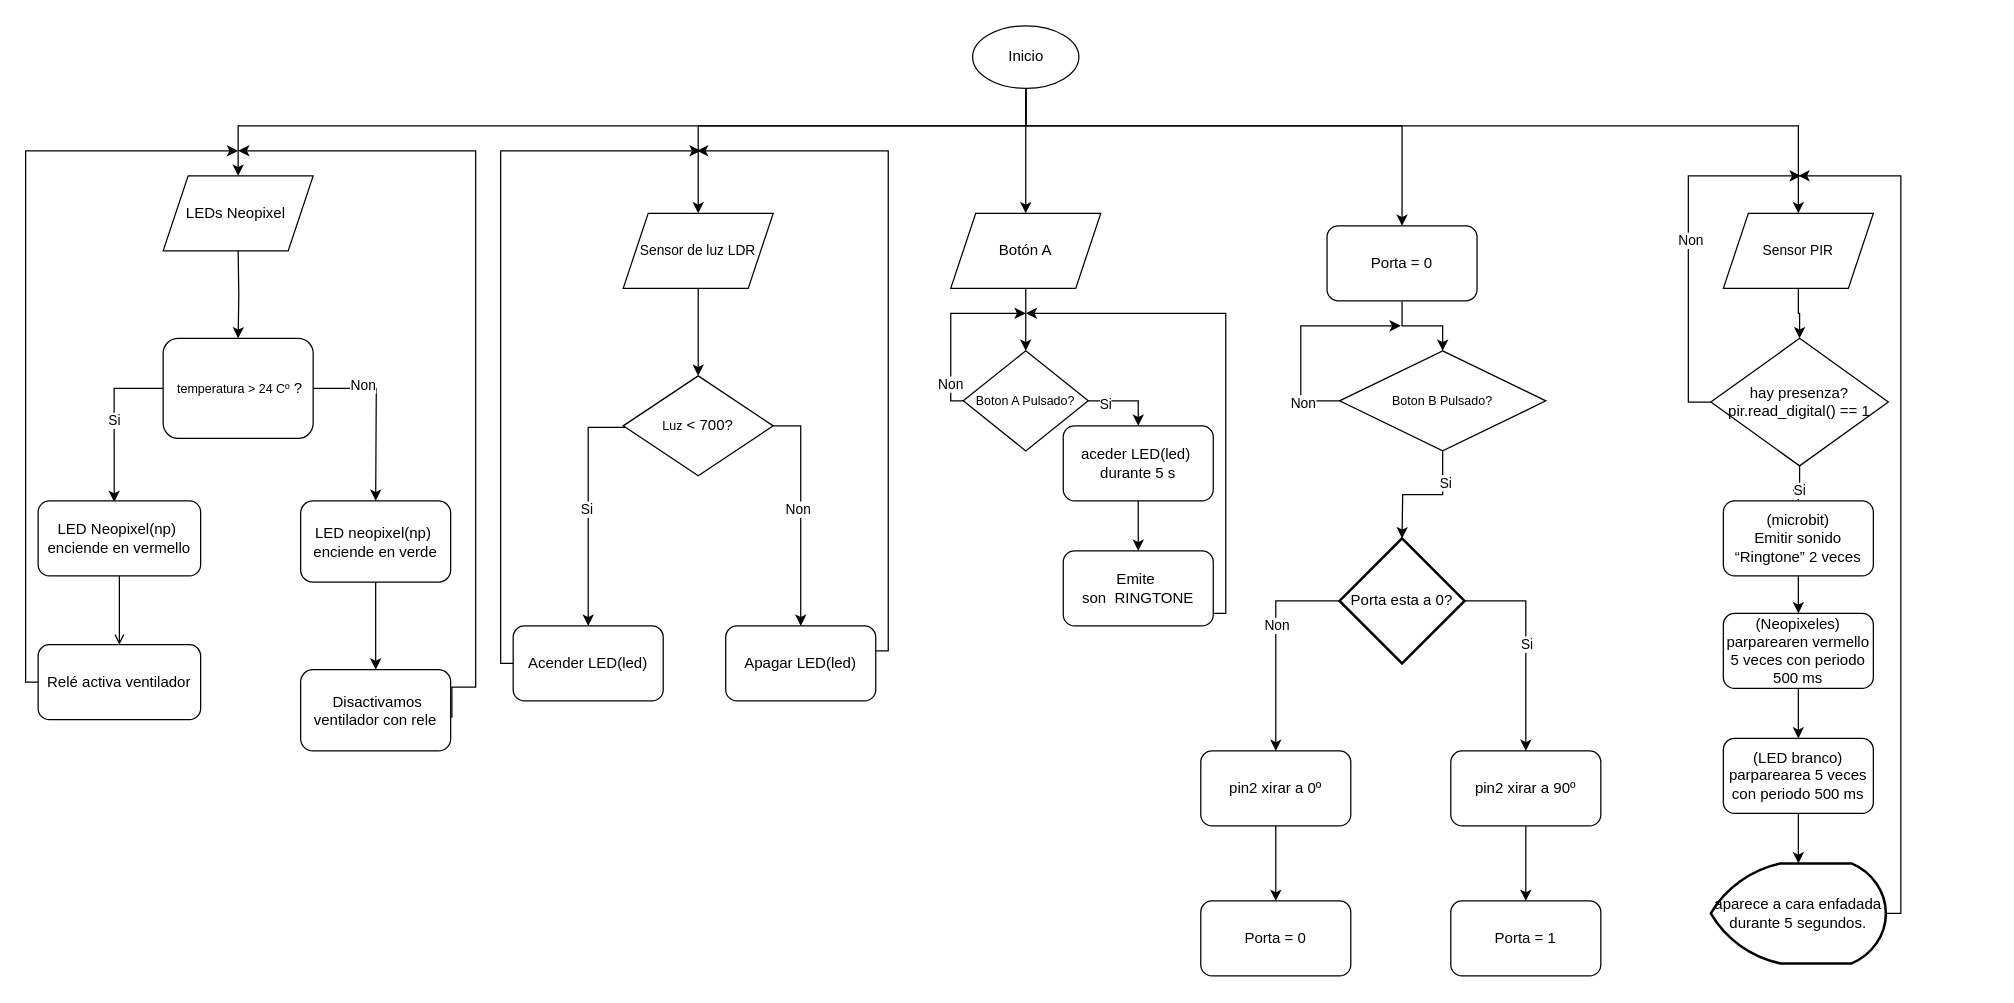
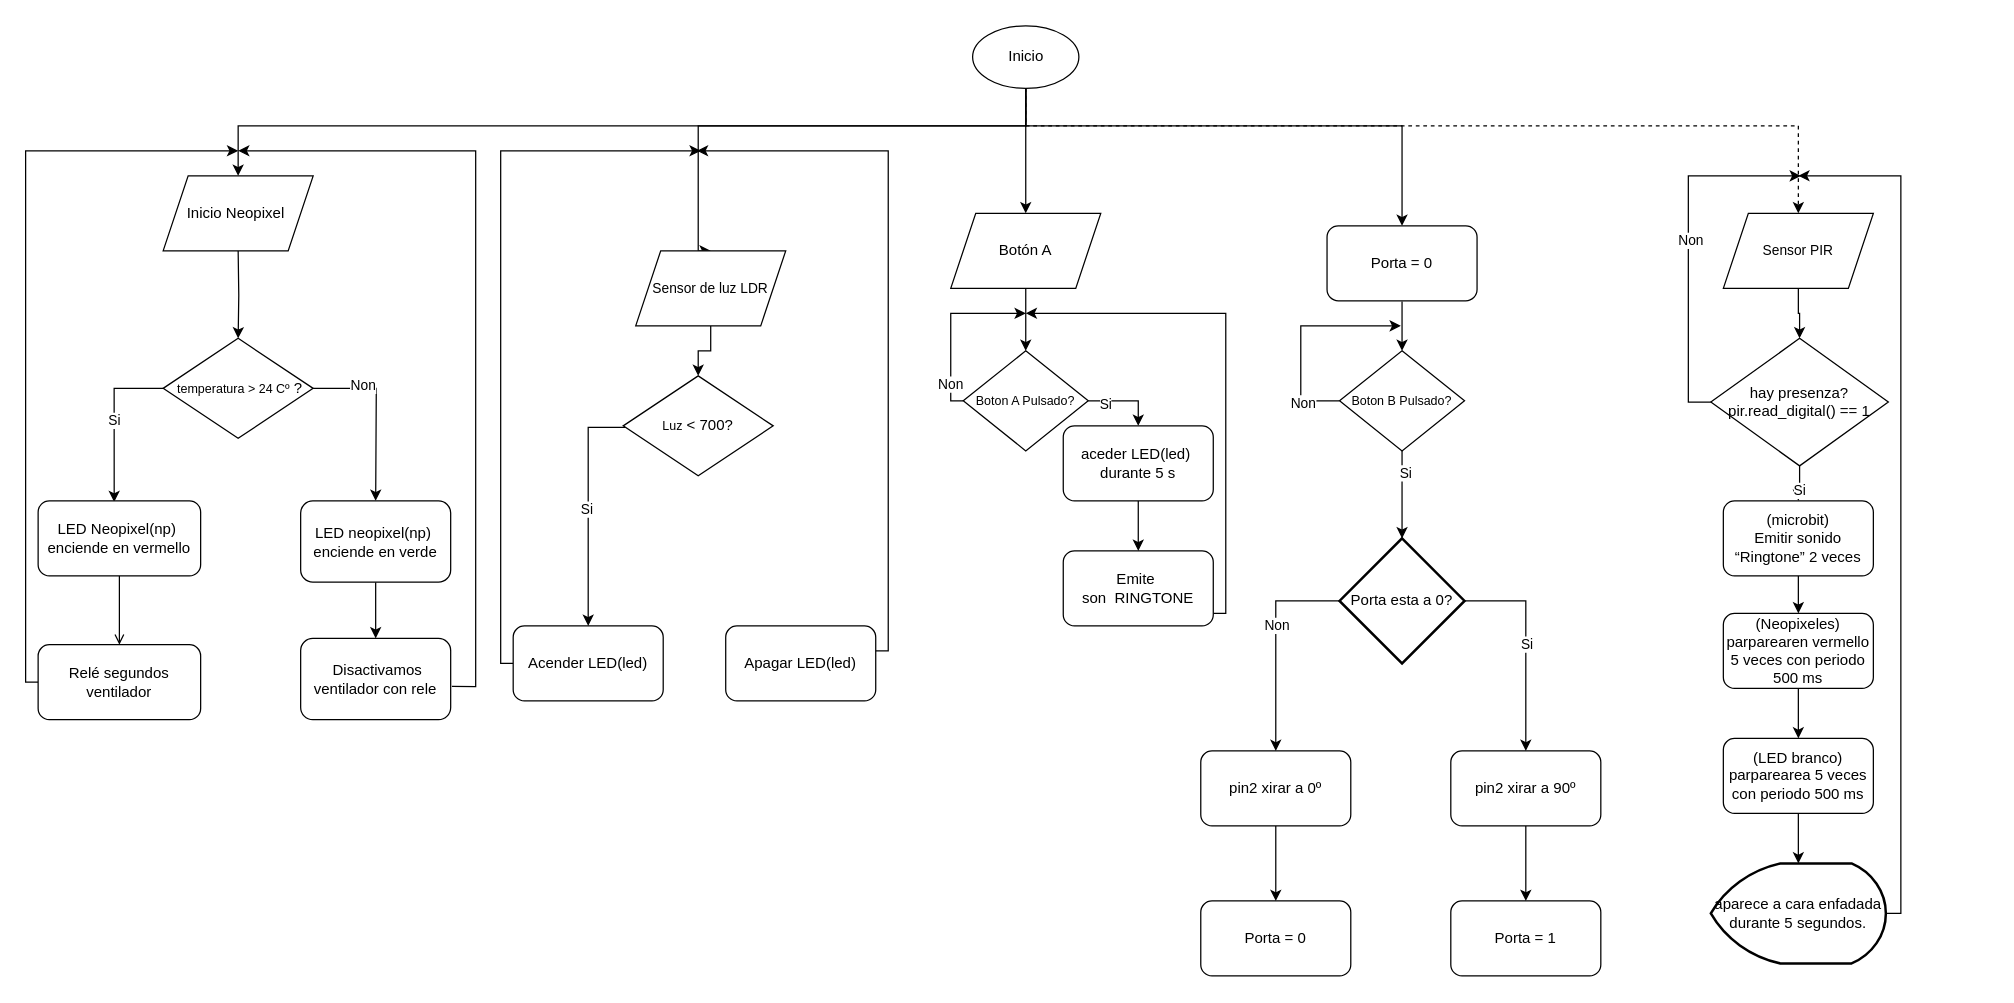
(1639, 126) -> (1639, 126)
(238, 213) -> (238, 213)
(698, 251) -> (711, 288)
(238, 388) -> (238, 388)
(1443, 401) -> (1402, 401)
(801, 508) -> none
(119, 682) -> (119, 682)
(376, 710) -> (376, 679)
